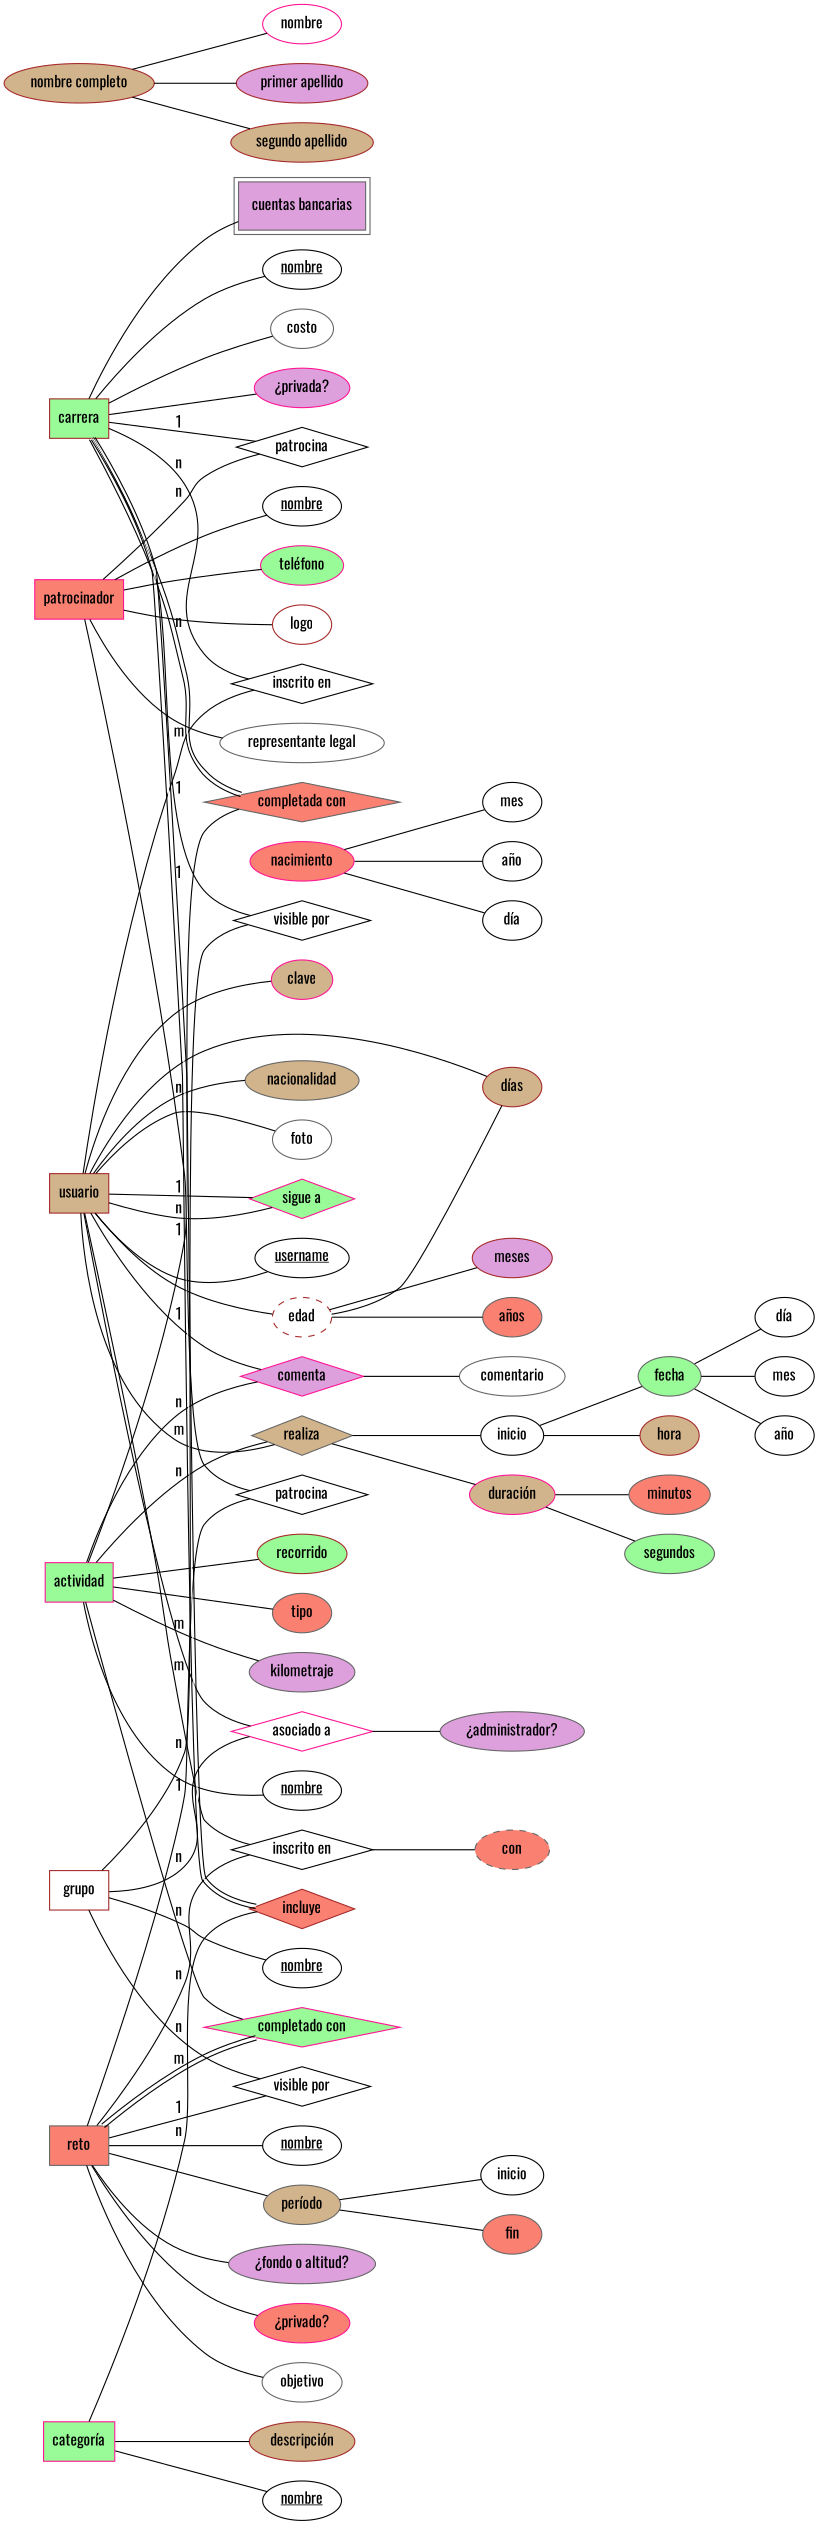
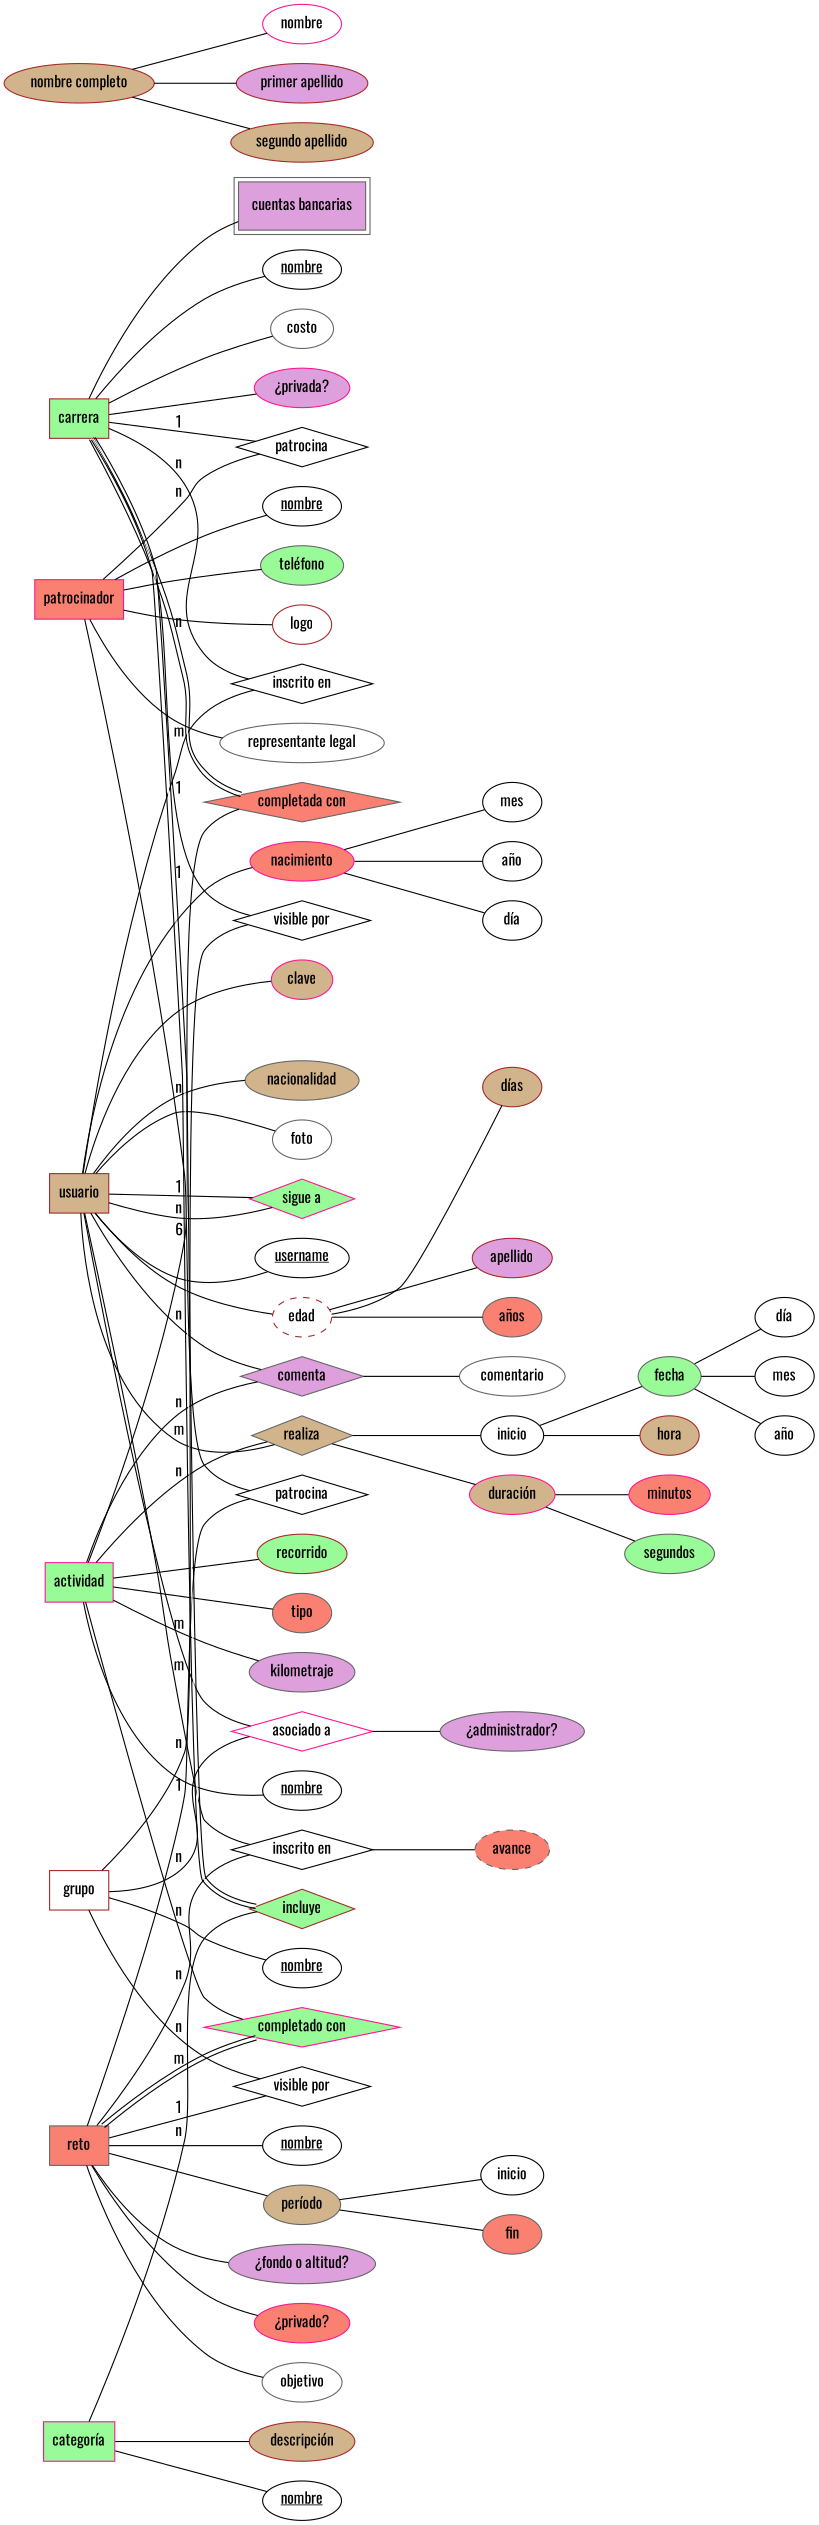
(302, 565) -> (302, 565)
(262, 1037) -> (131, 997)
(179, 1231) -> (179, 1231)
(512, 1258) -> (512, 1258)
(179, 1316) -> (179, 1316)
(302, 1376) -> (302, 1376)
(670, 1495) -> (670, 1495)
(512, 1850) -> (512, 1850)
(302, 1909) -> (302, 1909)
